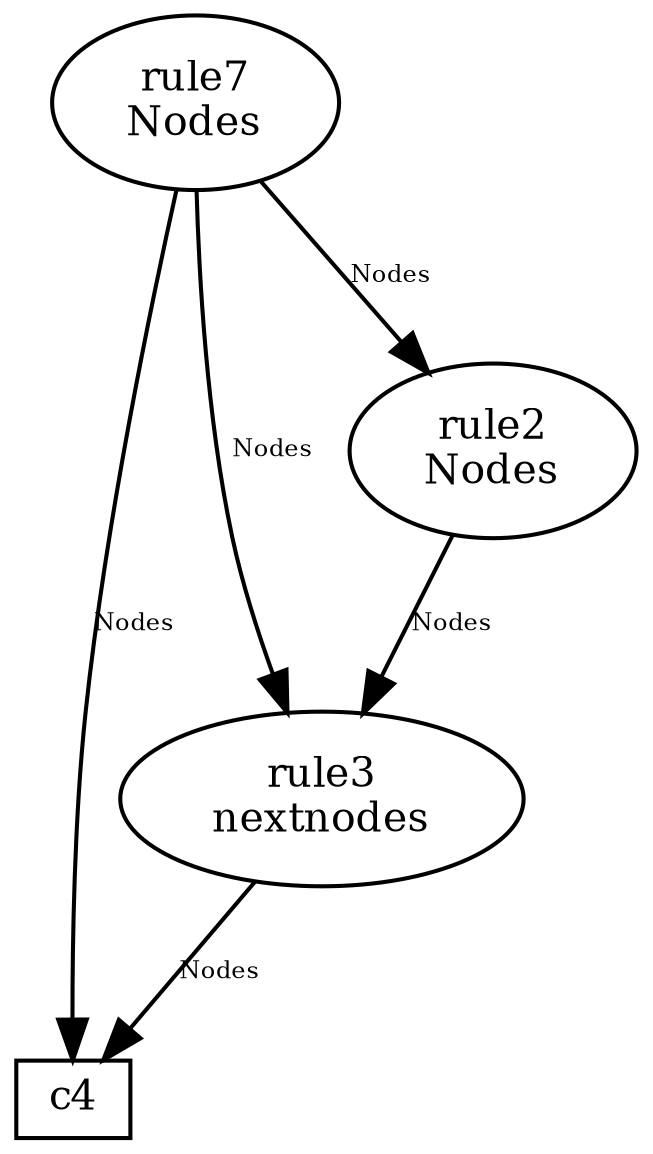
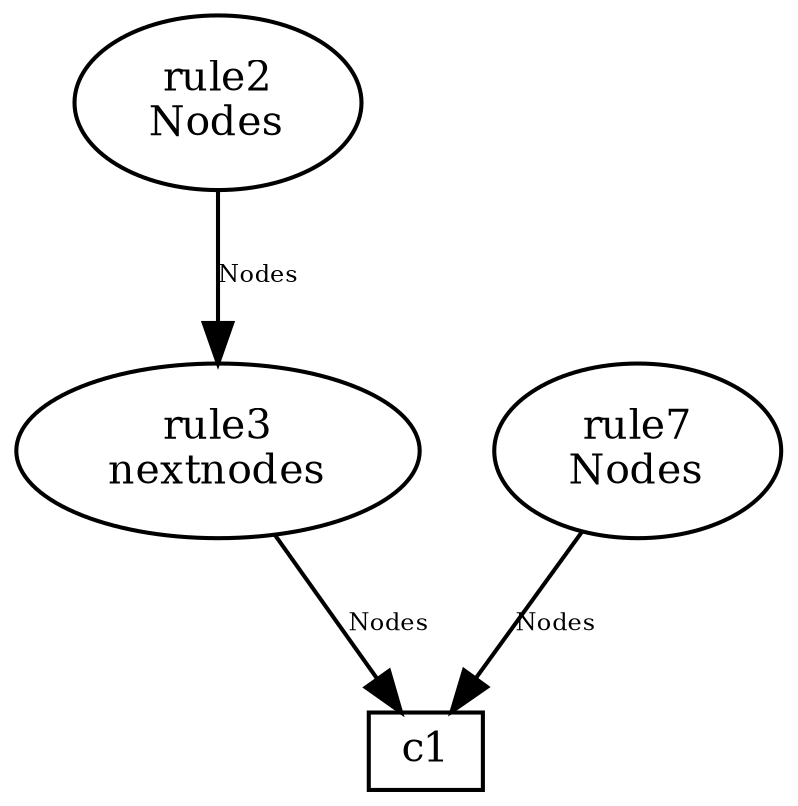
(331, 261) -> none
(215, 436) -> none
(73, 1099) -> (426, 751)
